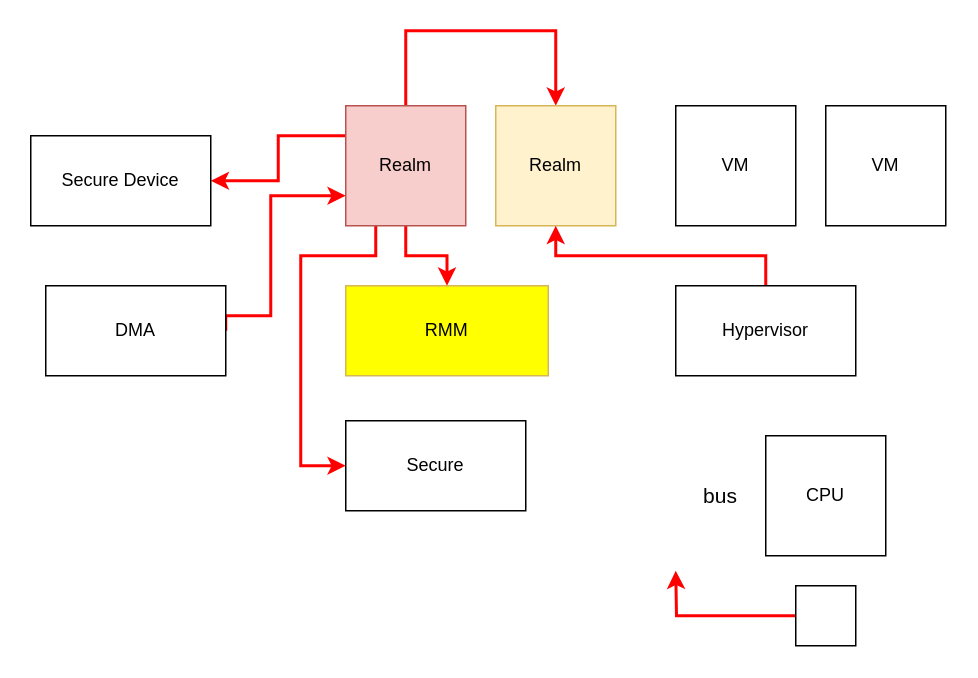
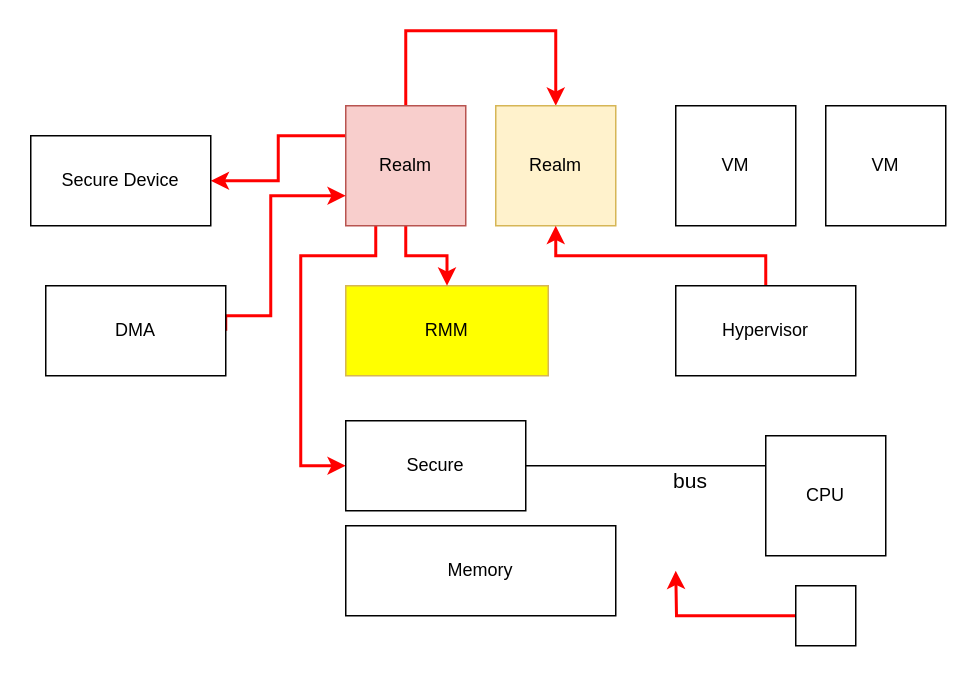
none -> (646, 466)
(721, 496) -> (691, 481)
none -> (481, 571)
